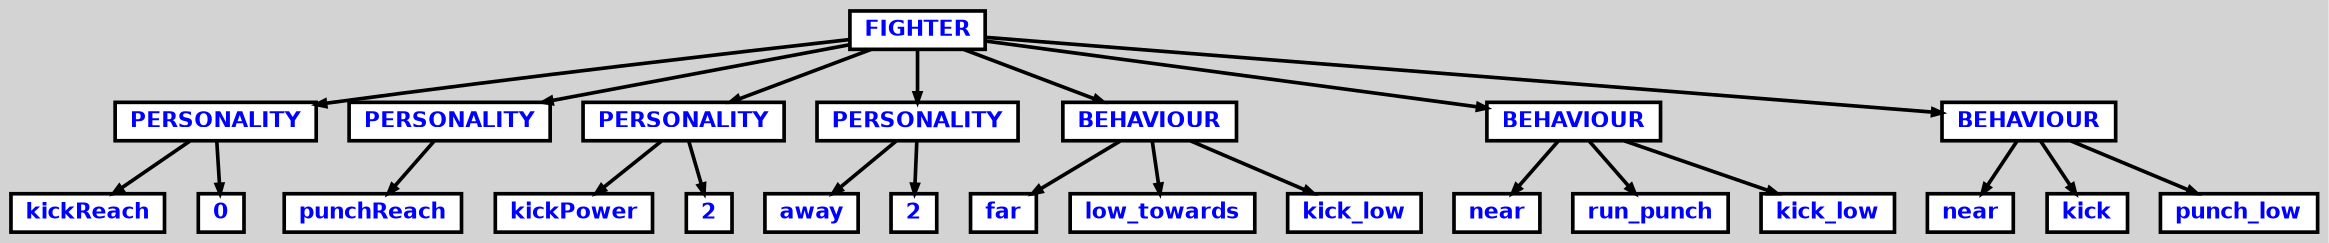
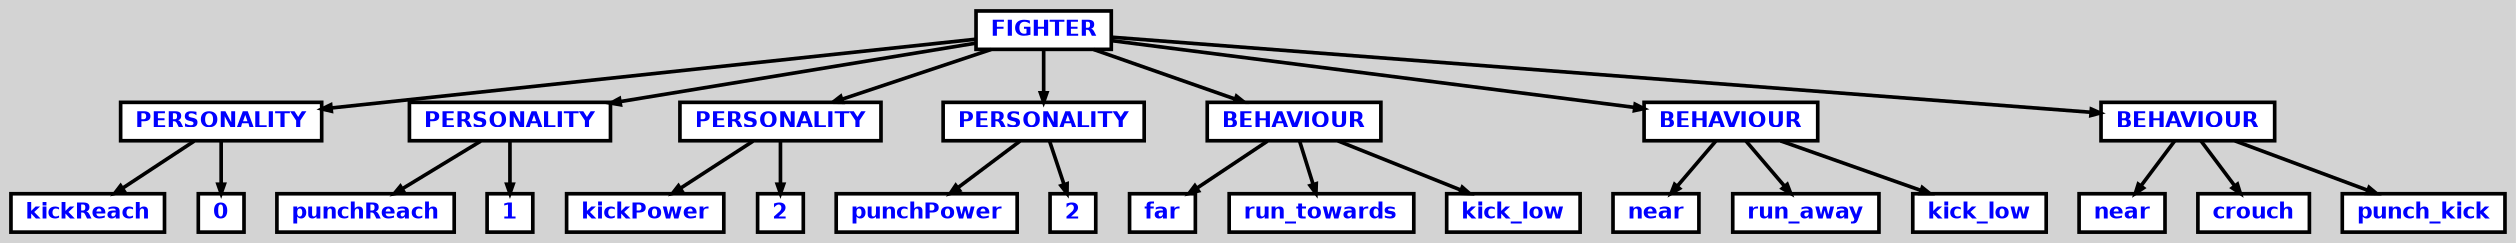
none -> (510, 213)
(812, 213) -> (927, 213)
(1162, 213) -> (1321, 213)
(1650, 213) -> (1806, 213)
(2087, 213) -> (2254, 213)
(2239, 213) -> (2424, 213)
